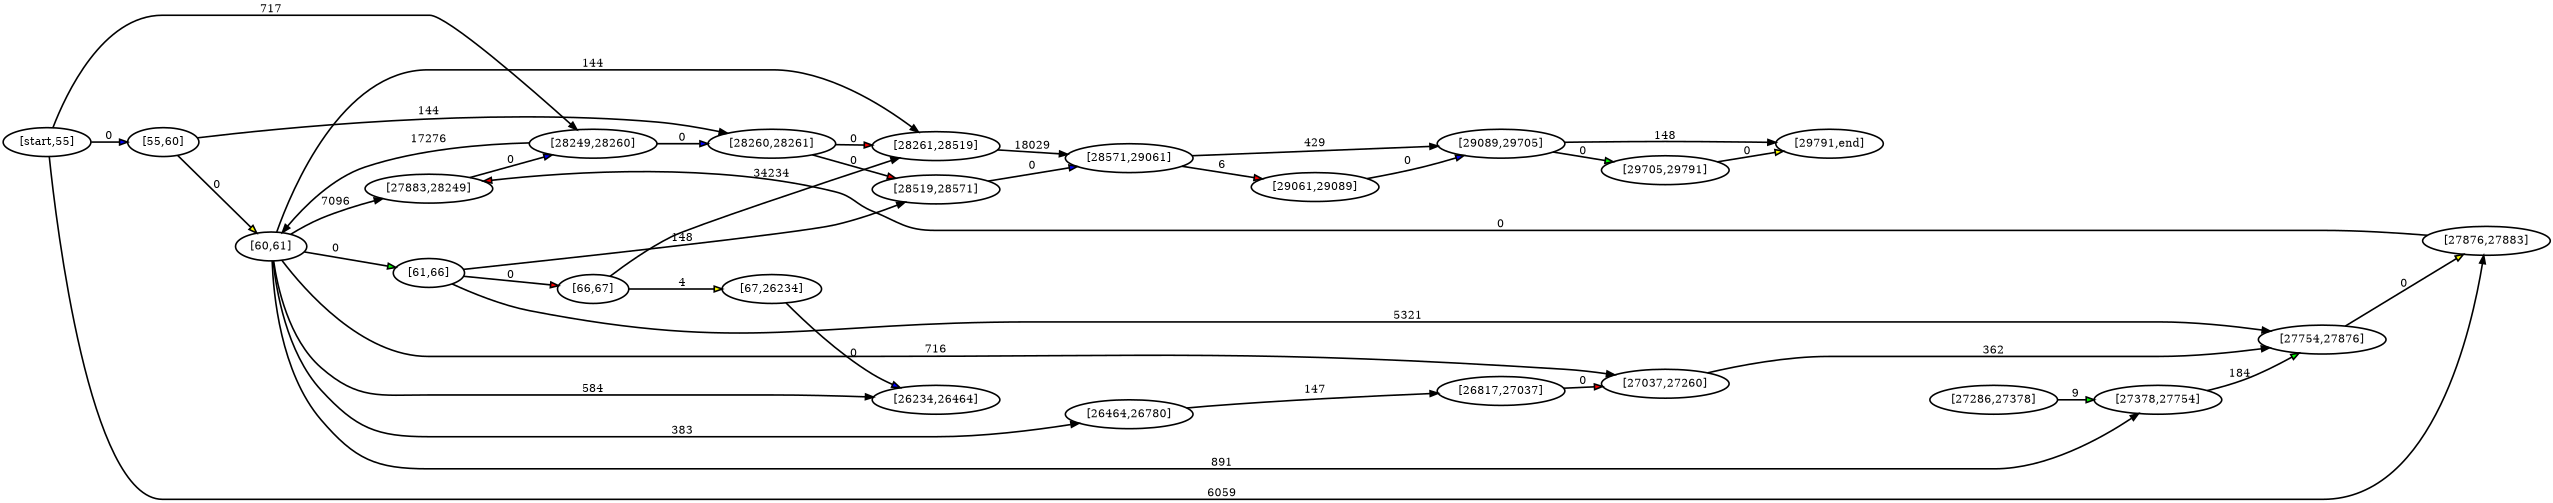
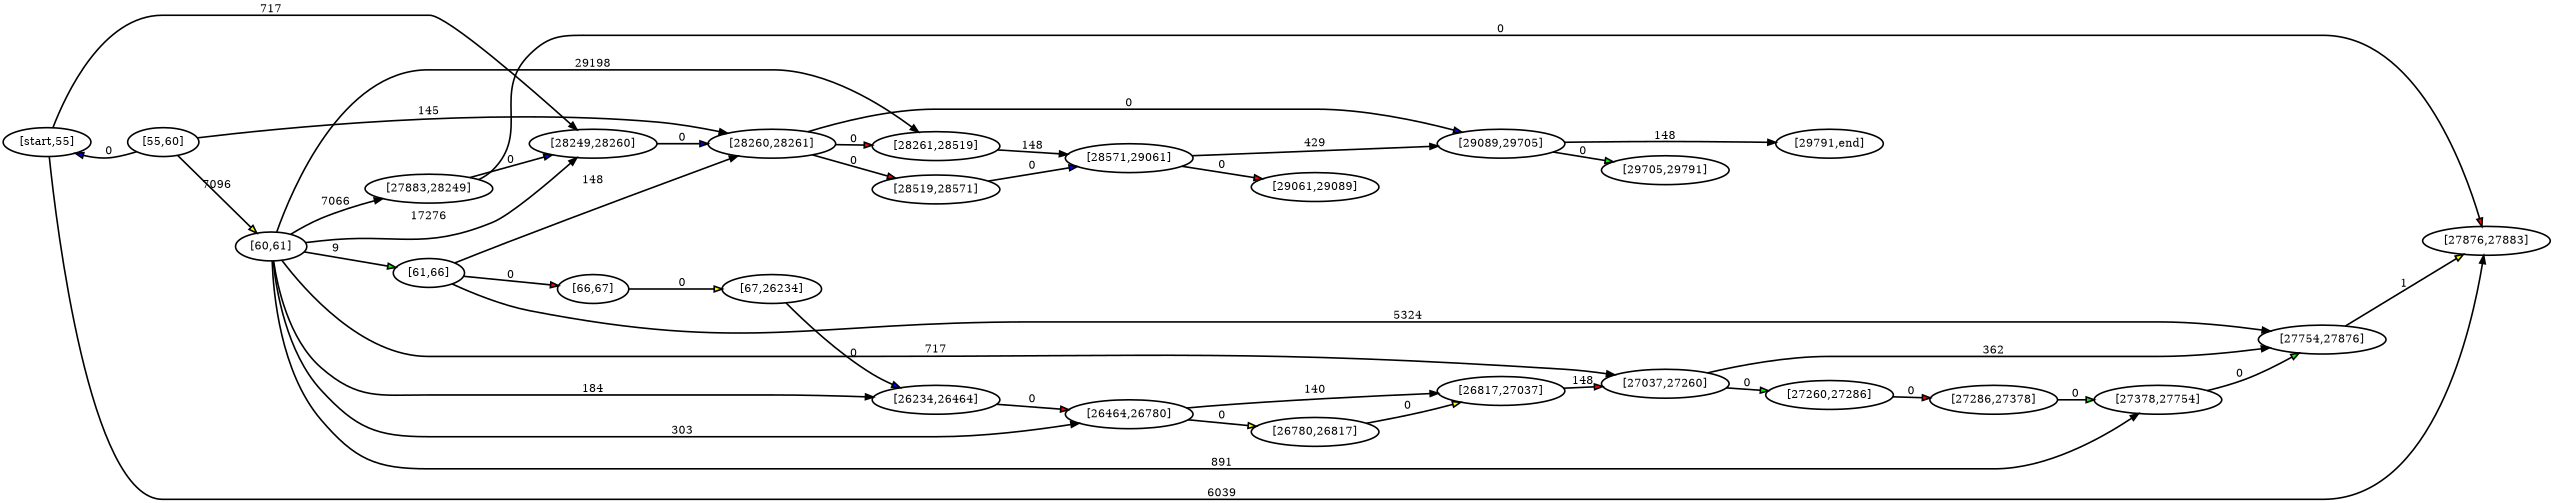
(593, 64) -> (593, 64)
(429, 111) -> (429, 111)
(105, 142) -> (110, 158)
(1033, 146) -> (1033, 146)
(1746, 157) -> none
(398, 158) -> (449, 236)
(1222, 165) -> (1222, 165)
(1412, 170) -> (1131, 109)
(217, 185) -> (217, 185)
(336, 202) -> (336, 202)
(746, 209) -> none
(1454, 230) -> (1481, 35)
(682, 245) -> (592, 210)
(336, 248) -> (336, 248)
(682, 283) -> (682, 283)
(2404, 284) -> (2404, 284)
(1408, 316) -> (1408, 316)
(936, 350) -> (936, 350)
(2240, 374) -> (2240, 374)
(1583, 381) -> (1583, 381)
(593, 389) -> (593, 389)
(1315, 390) -> (1315, 390)
(2076, 394) -> (2076, 394)
none -> (1830, 395)
none -> (1029, 407)
(682, 431) -> (682, 431)
none -> (1315, 432)
(1222, 493) -> (1222, 493)
